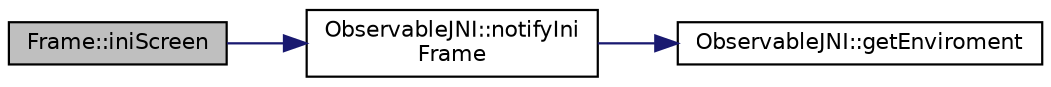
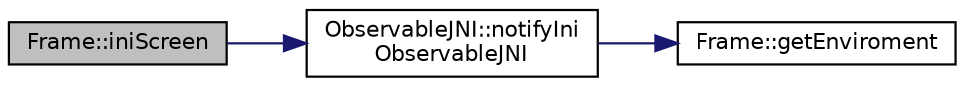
(452, 43) -> (452, 43)
(860, 43) -> (817, 43)
